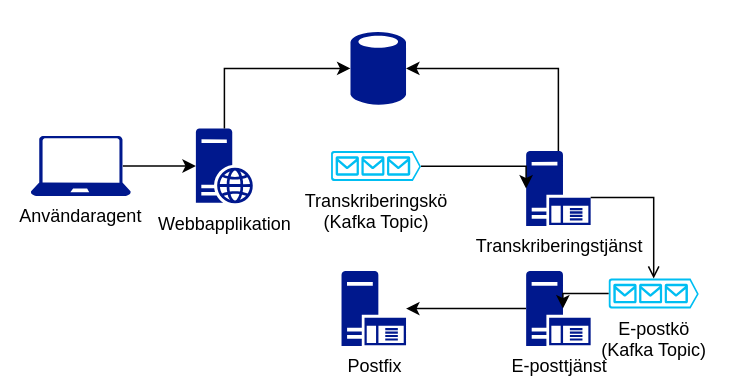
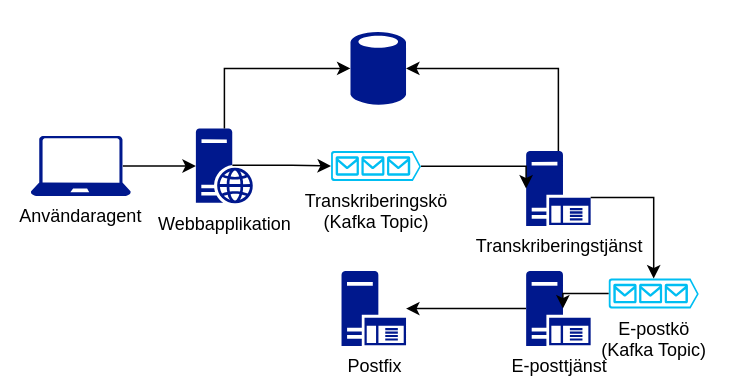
none -> (277, 165)
(653, 269) -> (653, 267)
